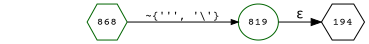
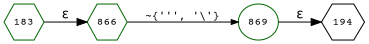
none -> (24, 22)
(107, 22) -> (107, 22)
(258, 22) -> (258, 22)
